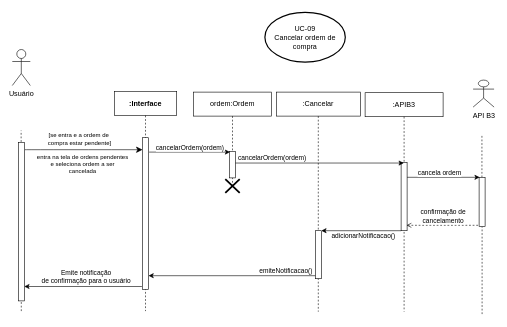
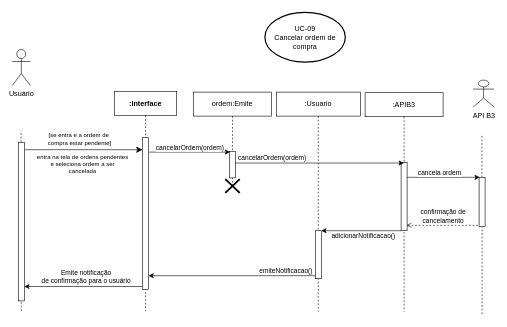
(233, 104) -> (233, 104)
(318, 104) -> (318, 104)
